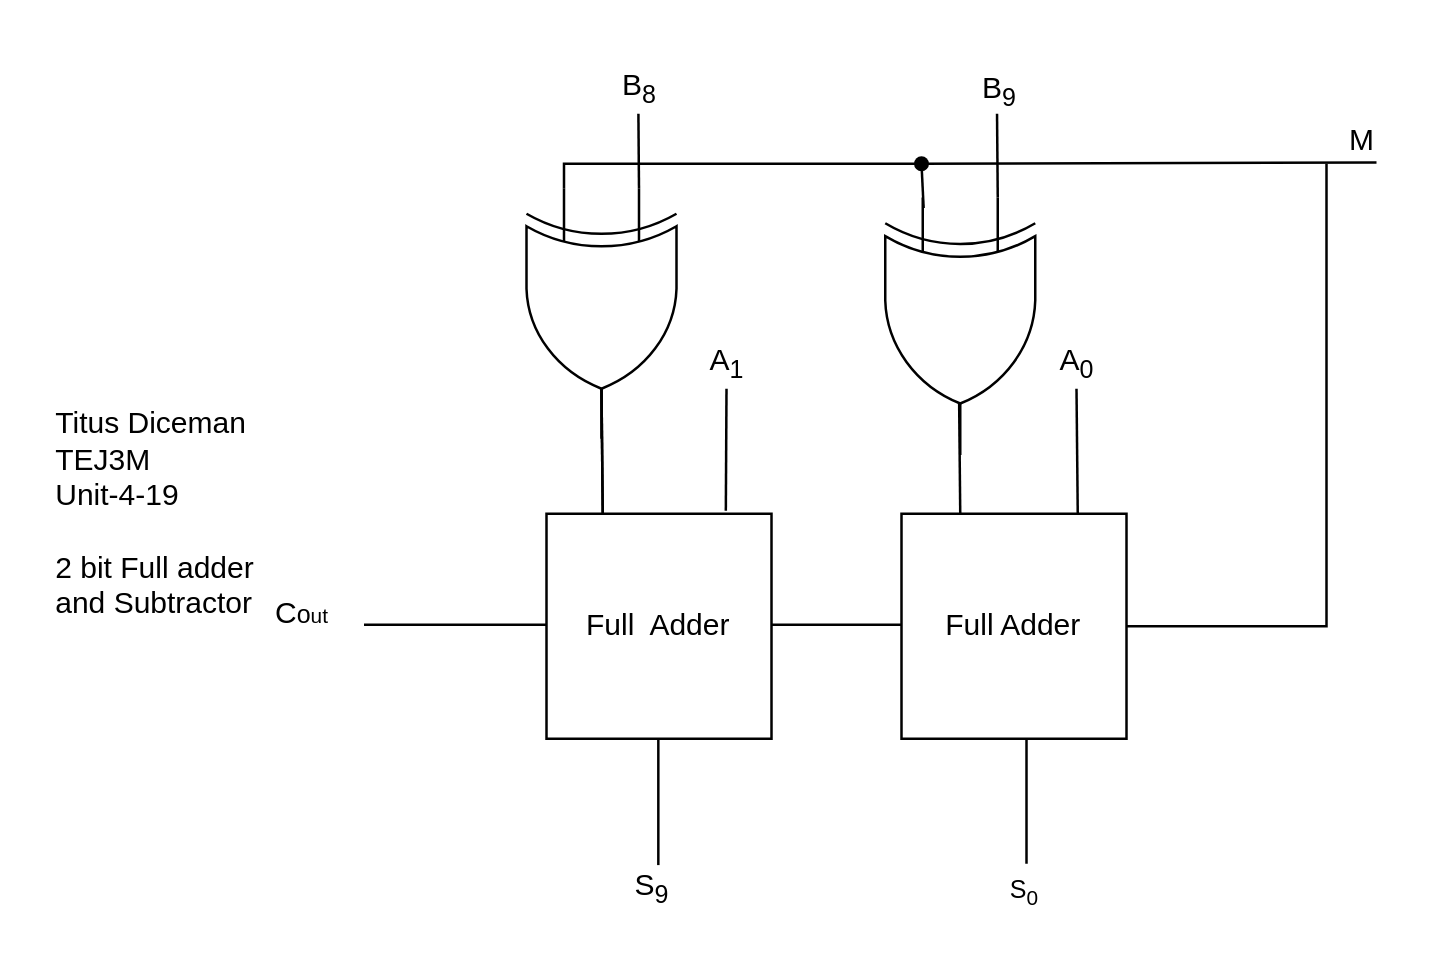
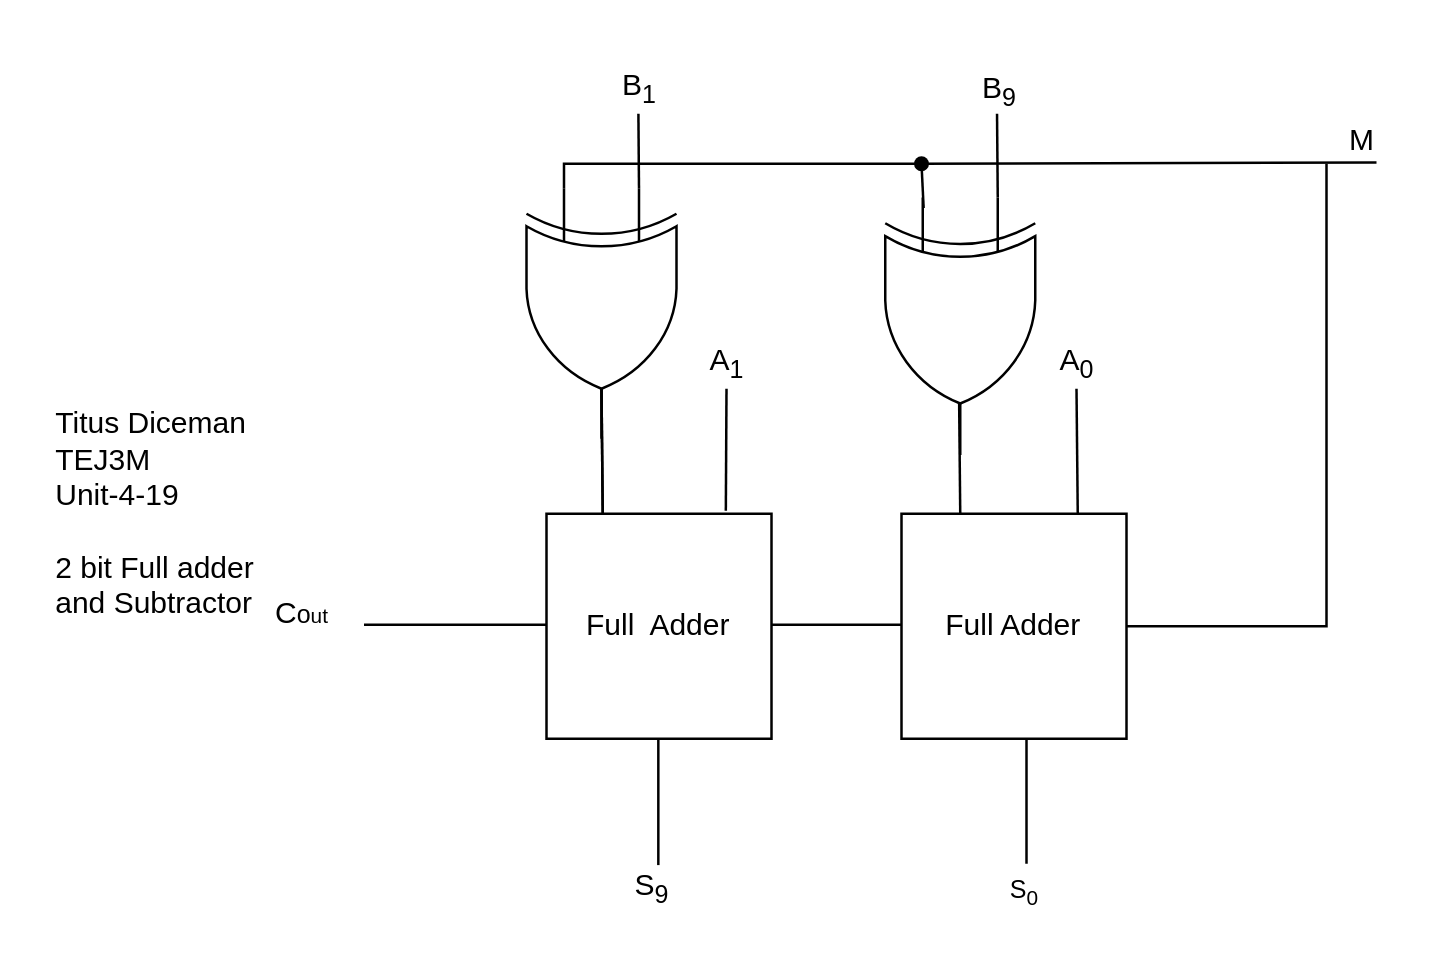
(640, 89) -> (640, 89)
